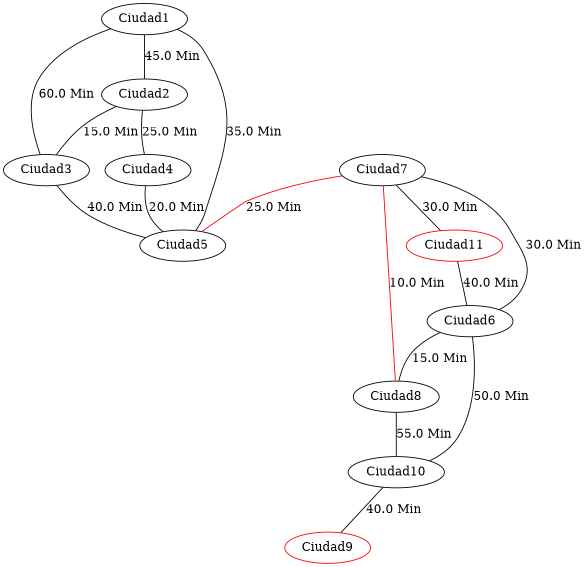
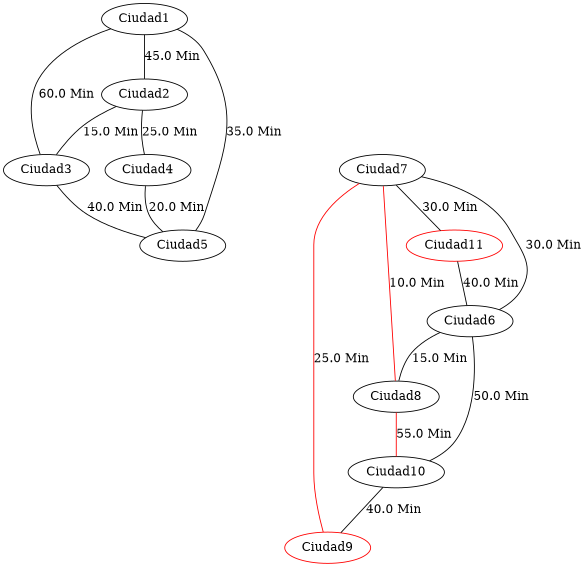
(268, 193) -> (314, 349)
(396, 434) -> (396, 434)
